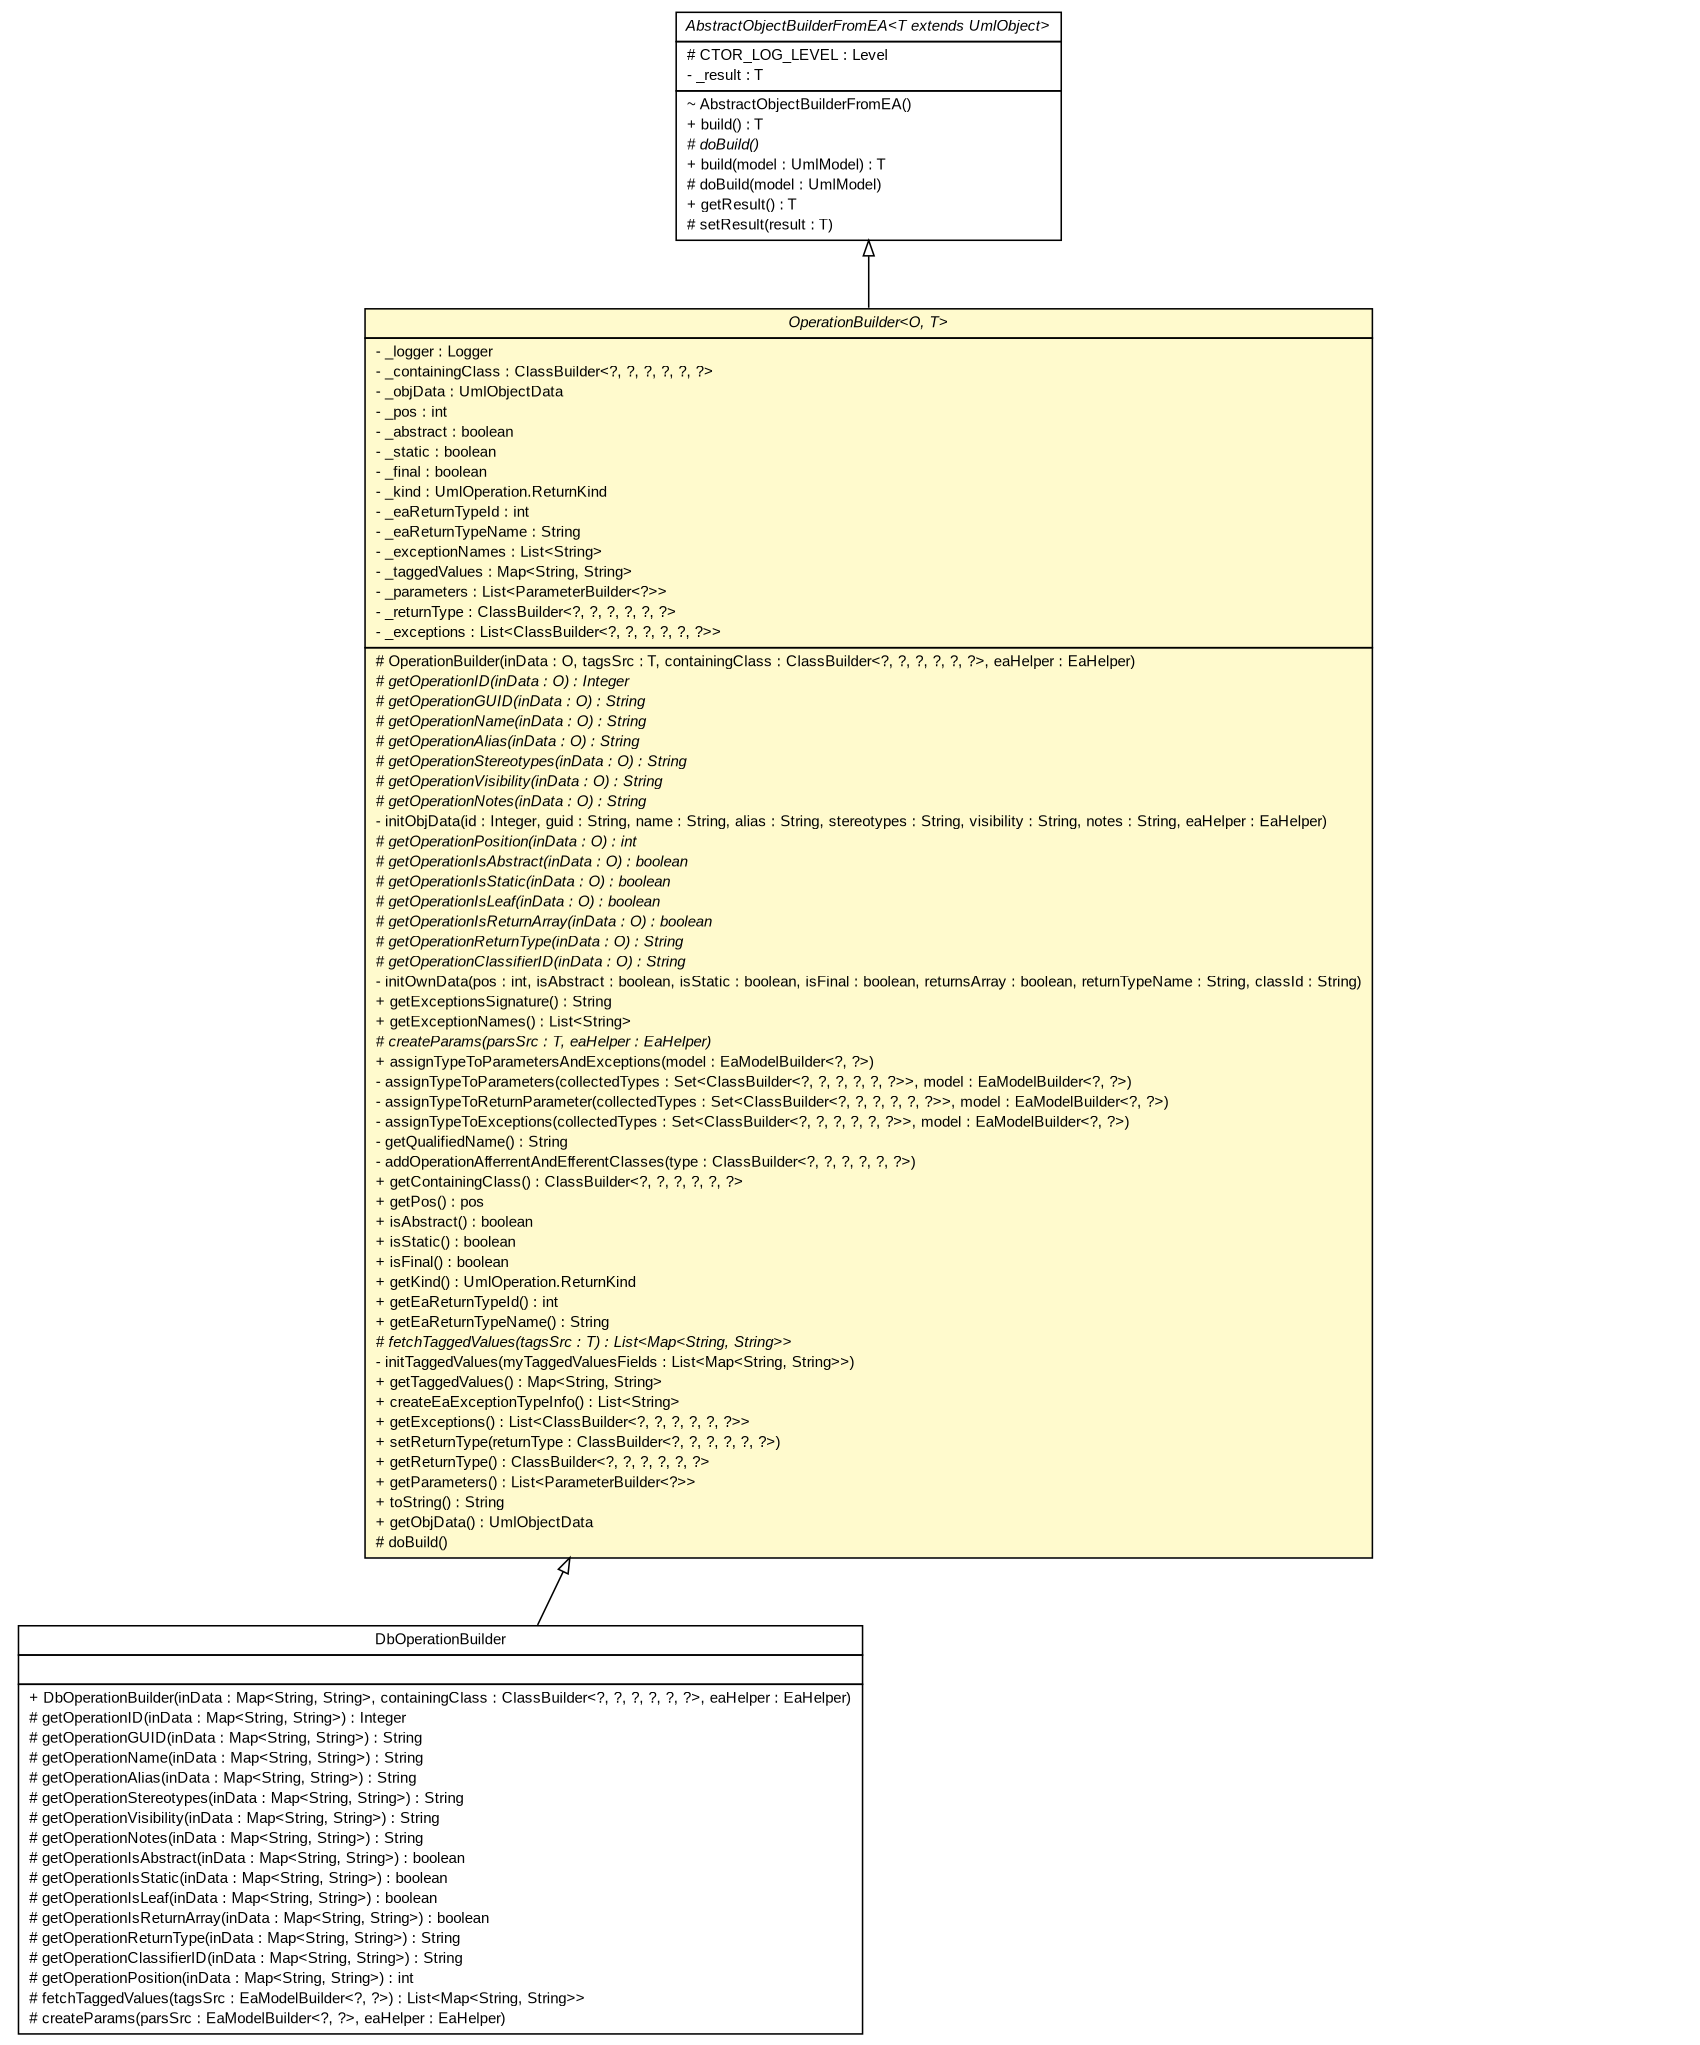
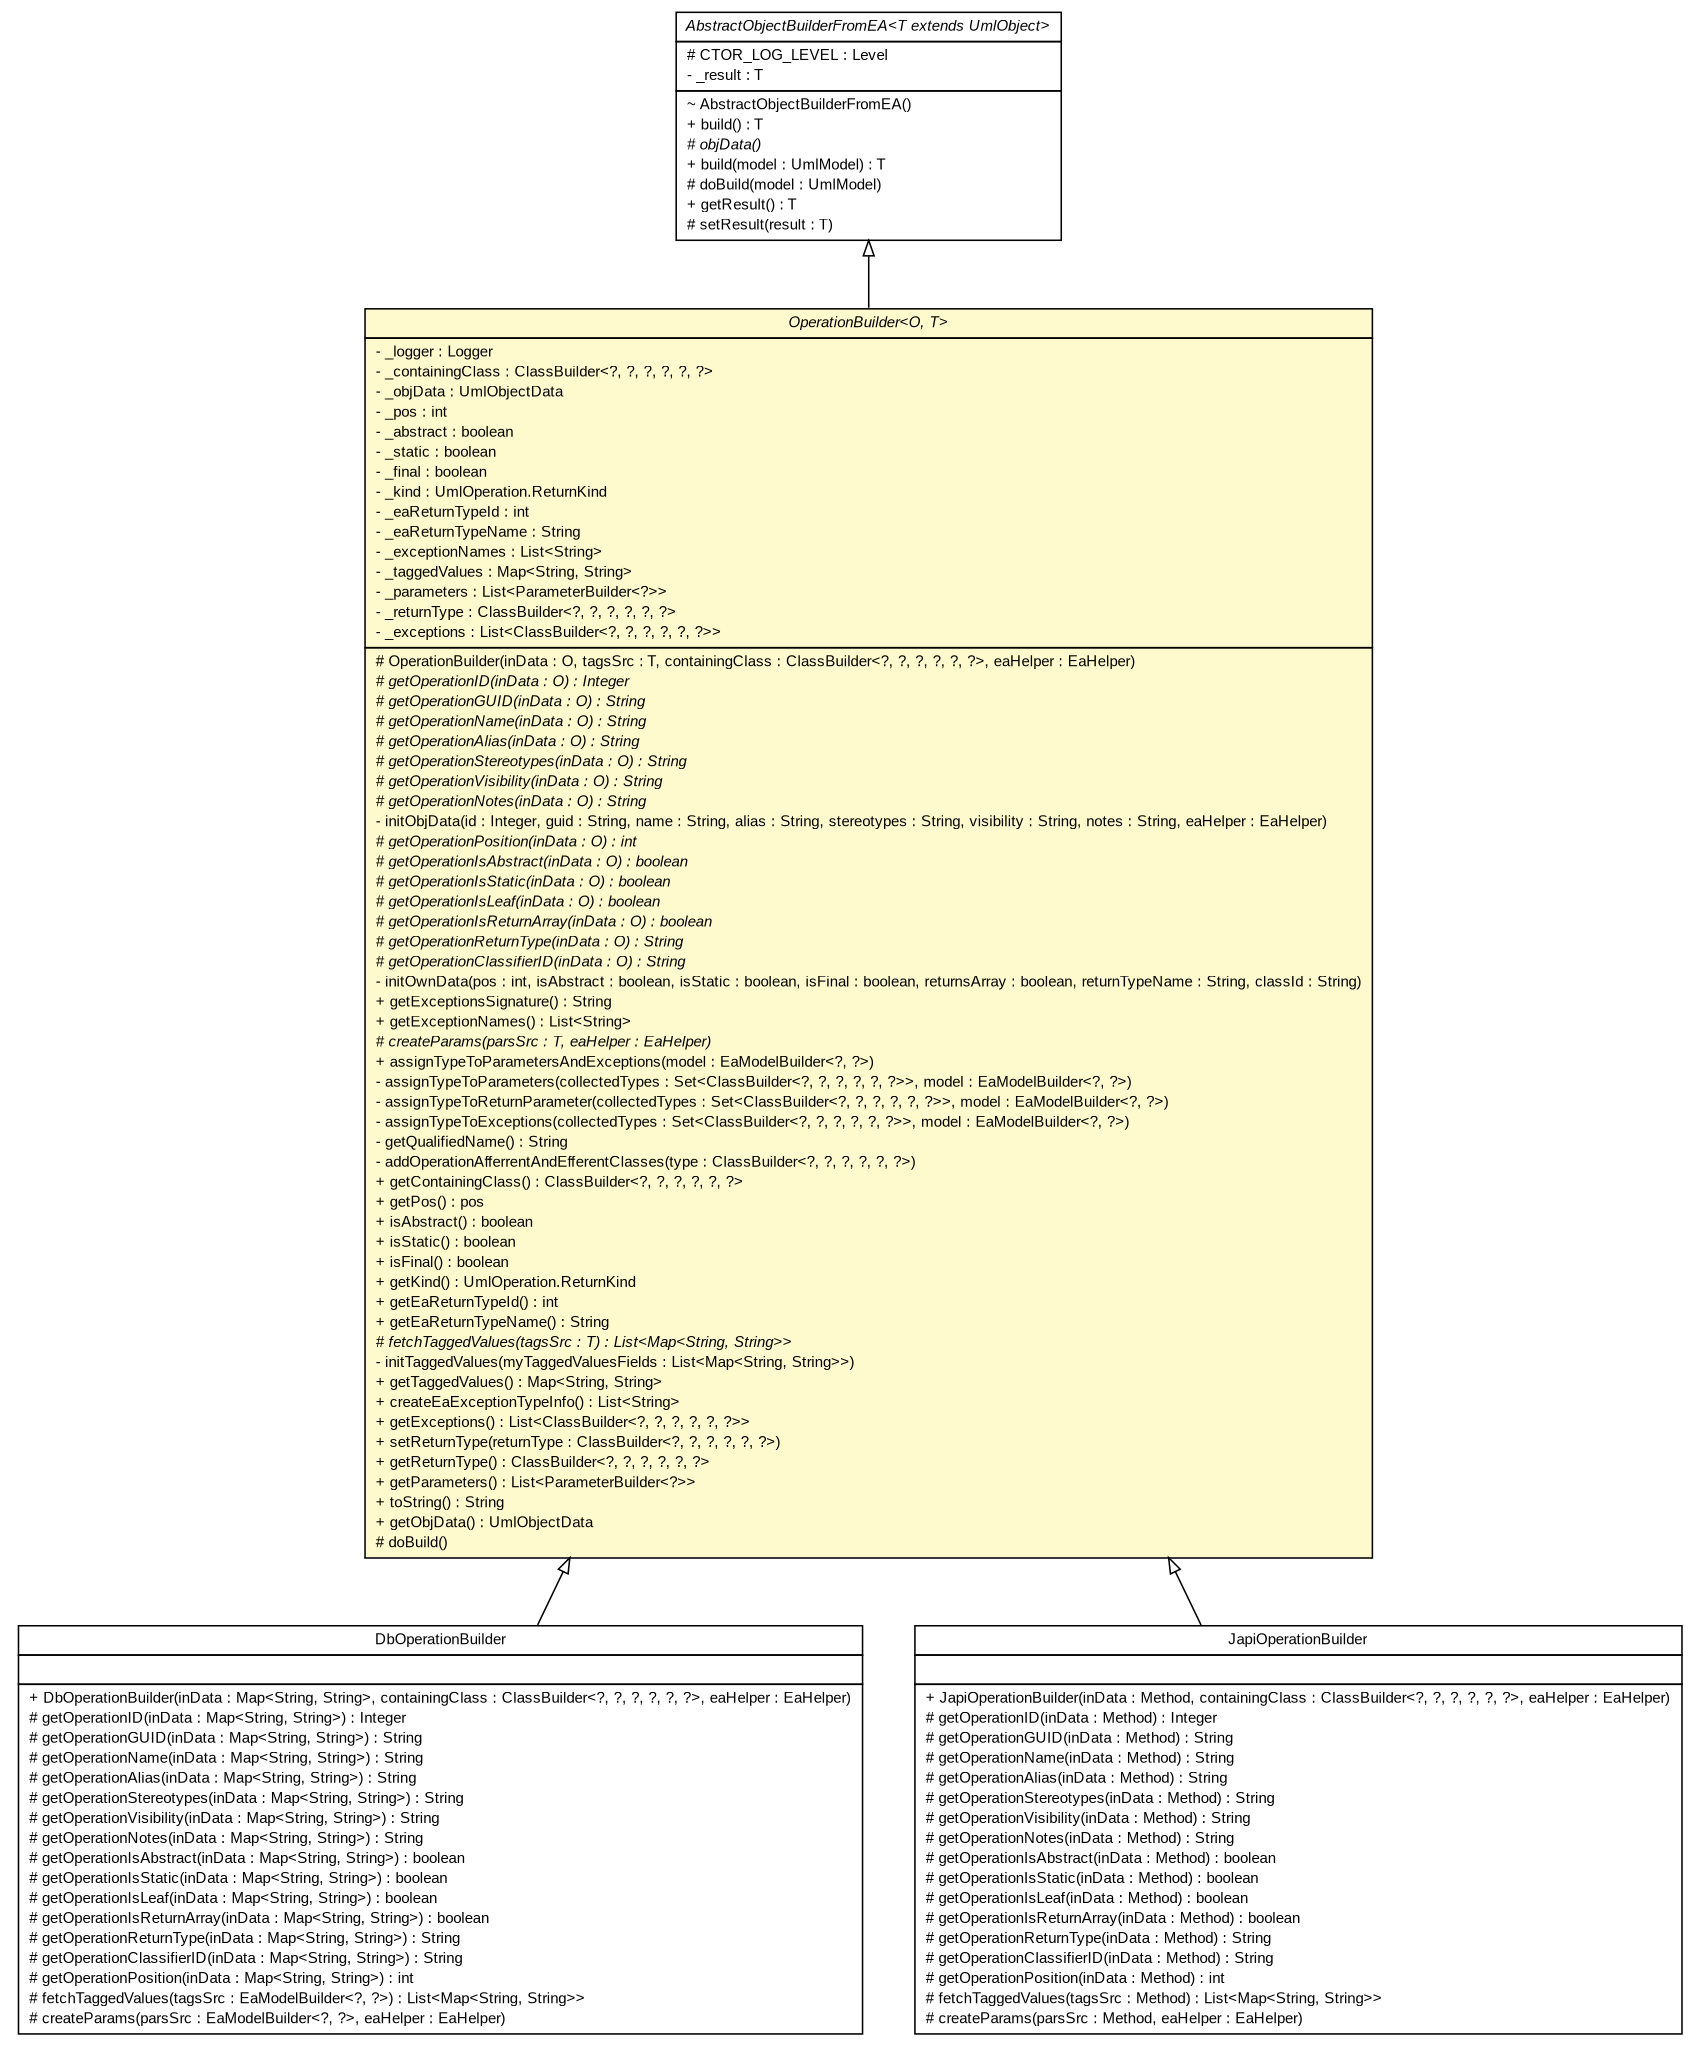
(723, 145) -> (725, 145)
none -> (1298, 1829)
